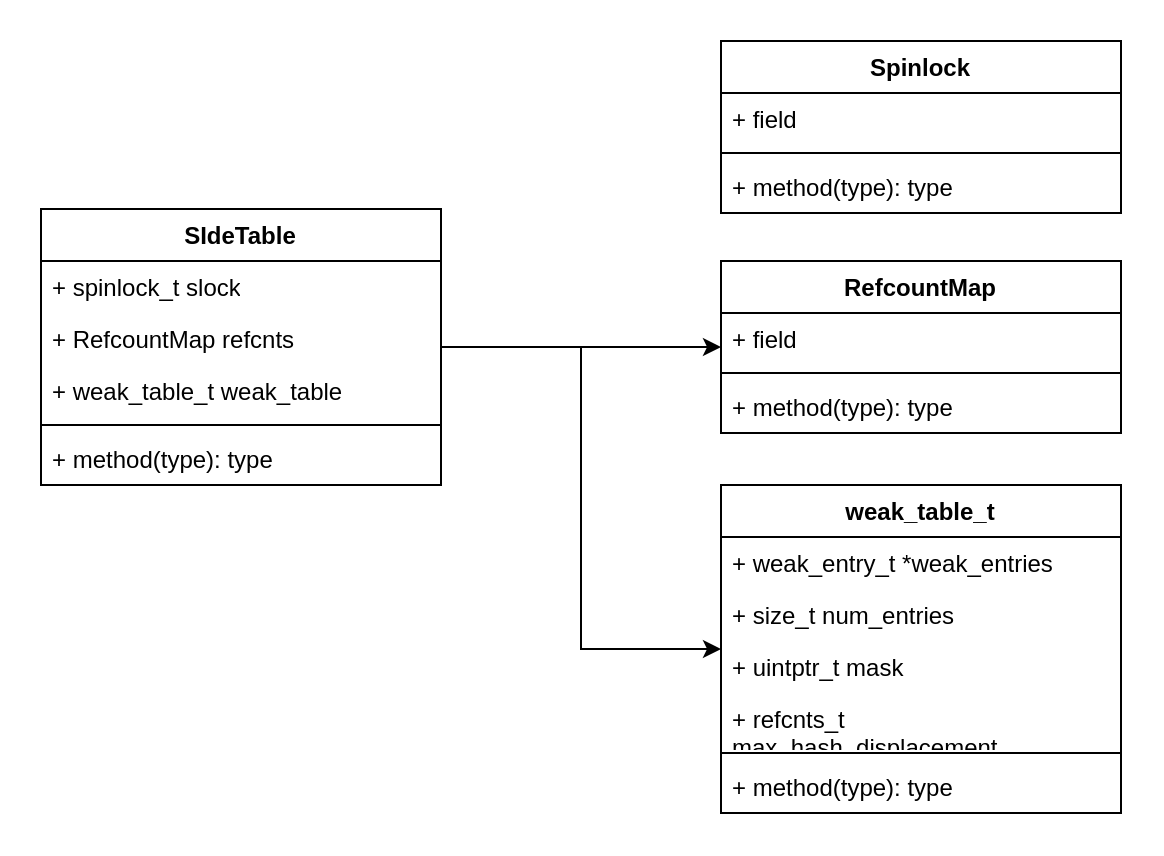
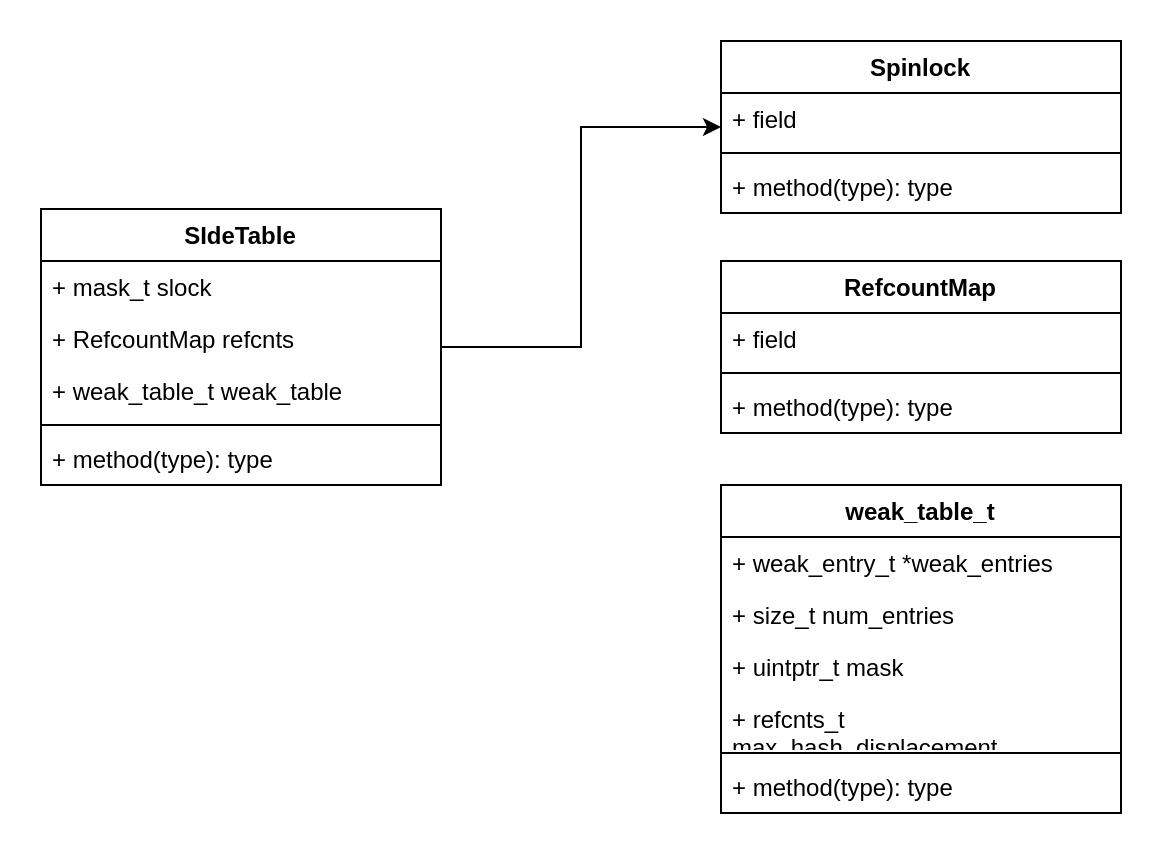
none -> (581, 172)
(158, 289) -> (138, 289)
(646, 347) -> none
(581, 563) -> none
